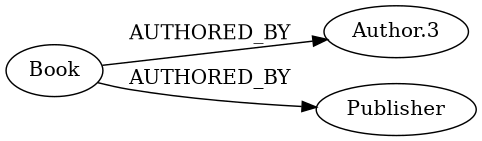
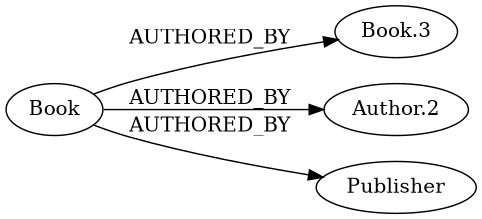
(396, 32) -> (396, 32)
none -> (396, 110)
